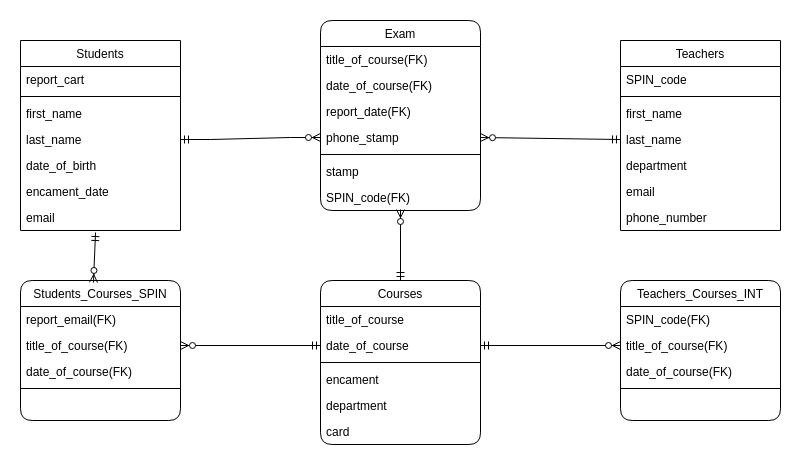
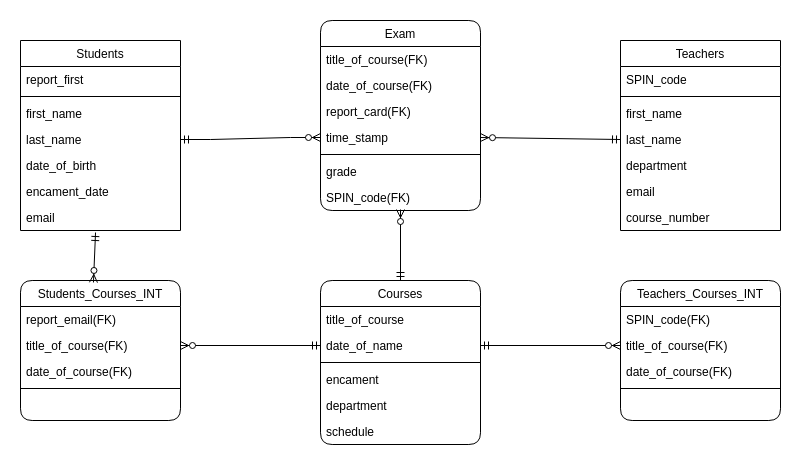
(63, 80) -> (65, 80)
(376, 112) -> (376, 112)
(363, 138) -> (358, 138)
(343, 172) -> (343, 172)
(666, 218) -> (670, 218)
(100, 294) -> (100, 294)
(373, 346) -> (366, 346)
(339, 432) -> (351, 432)
